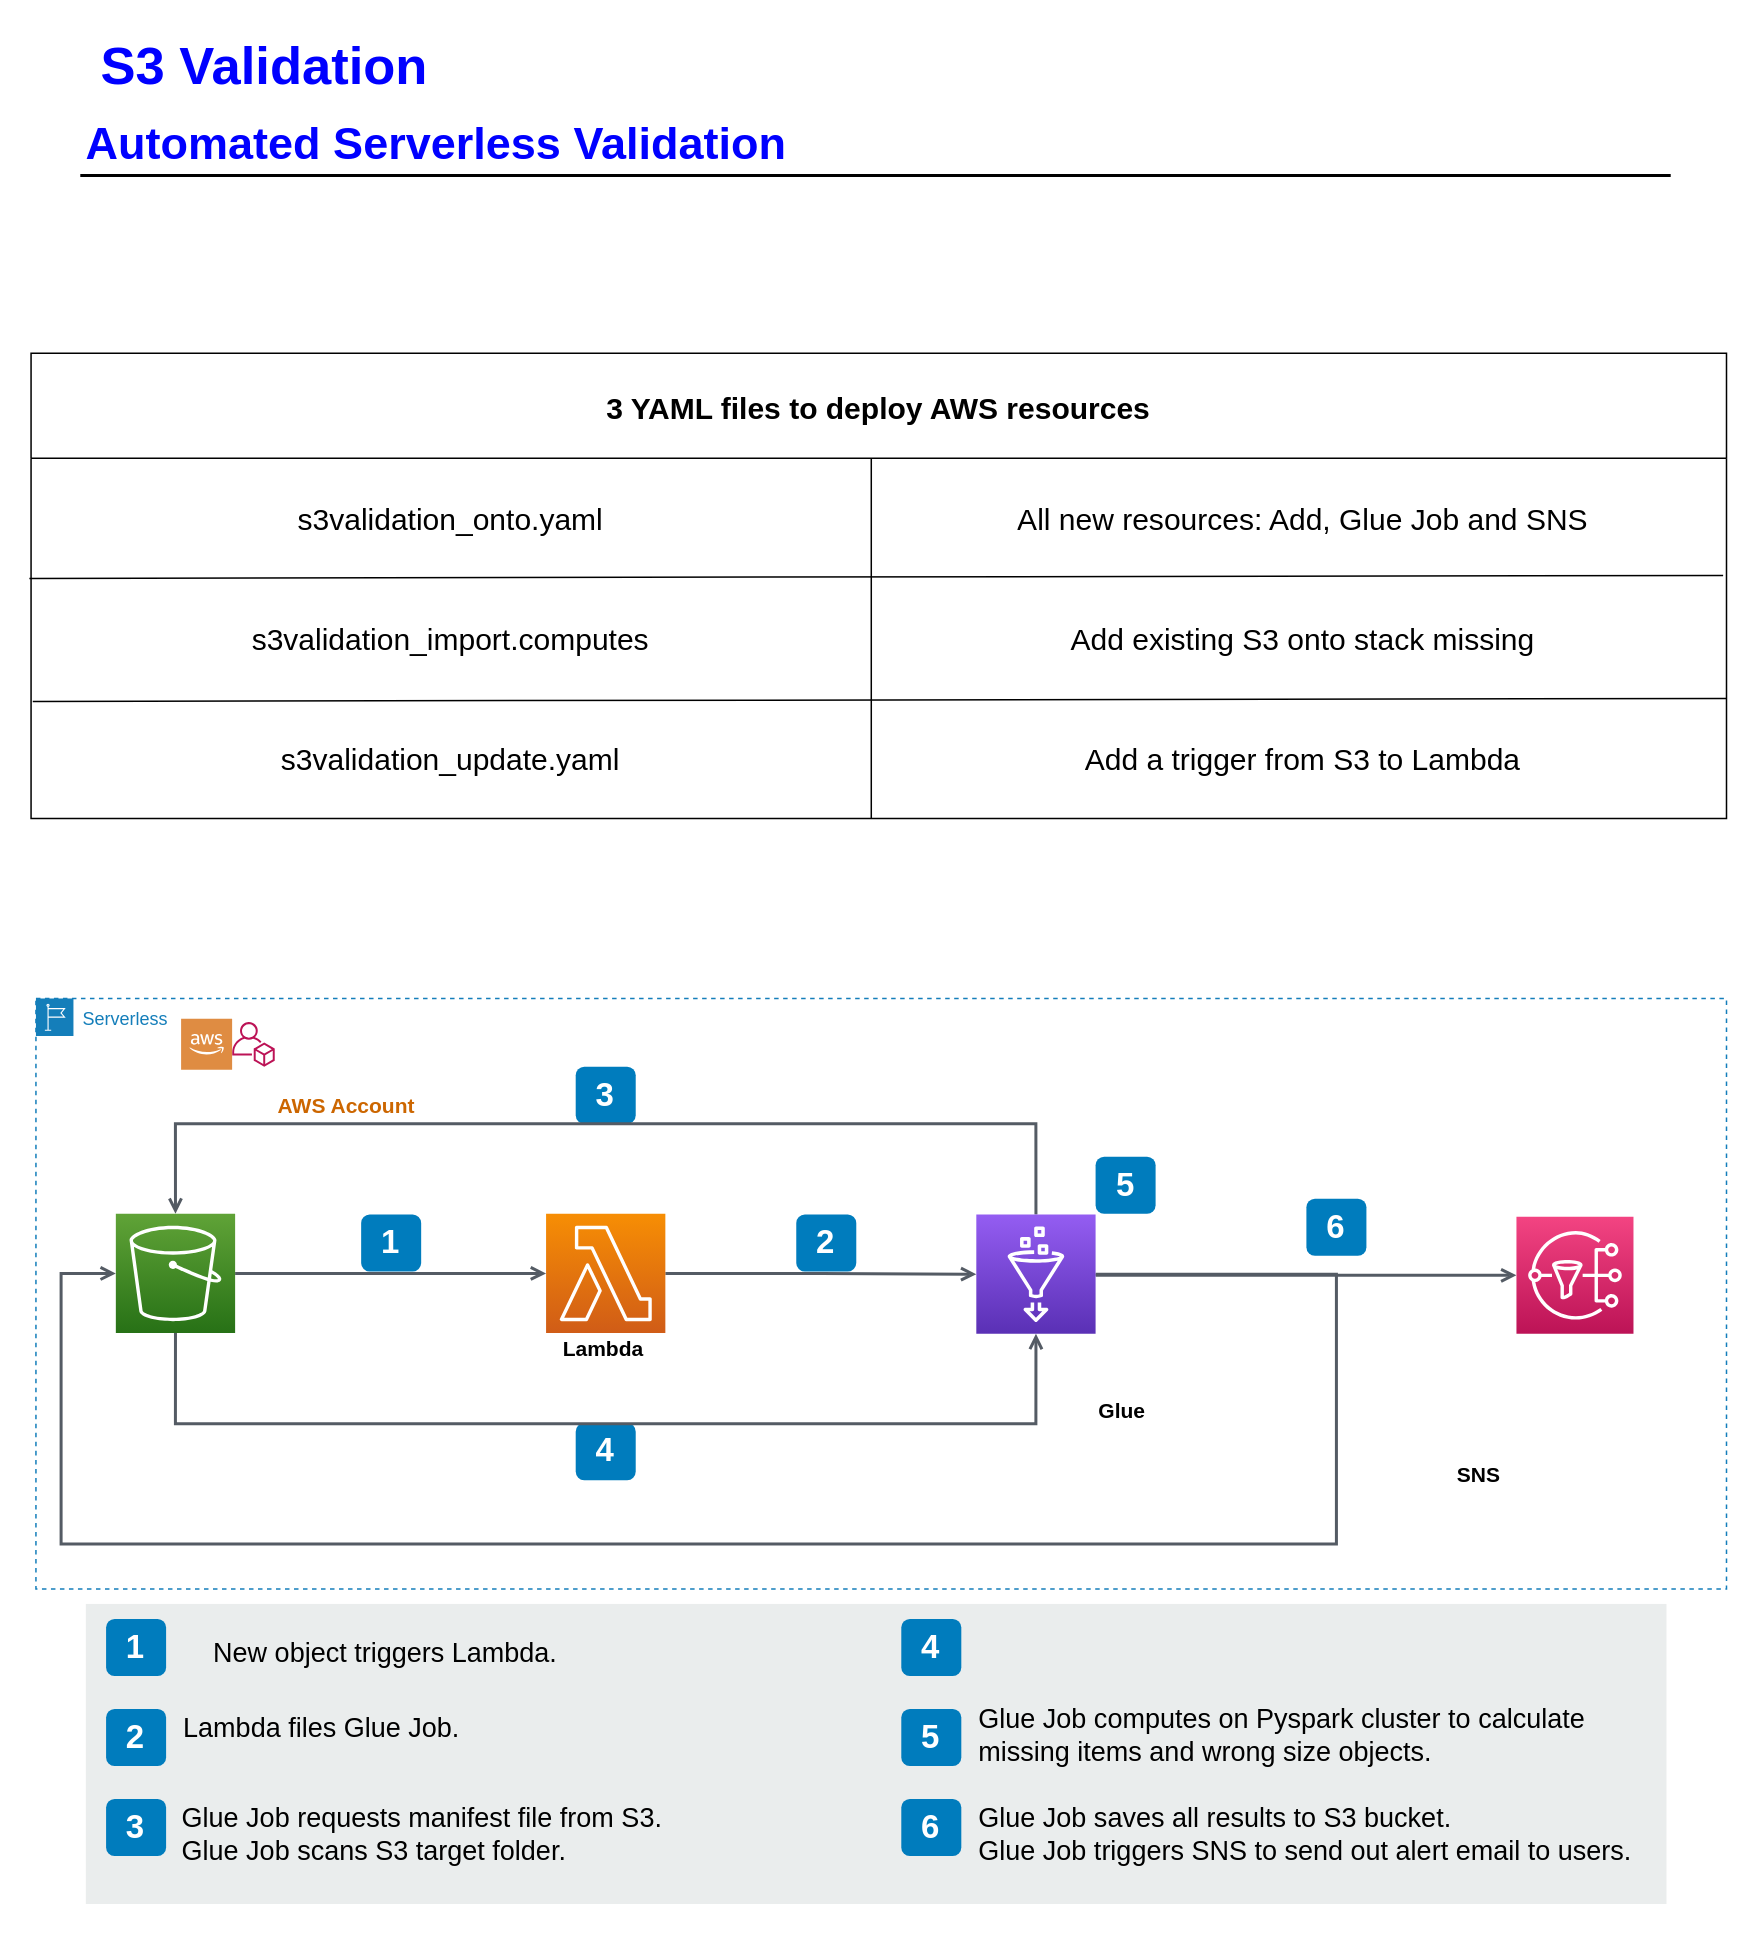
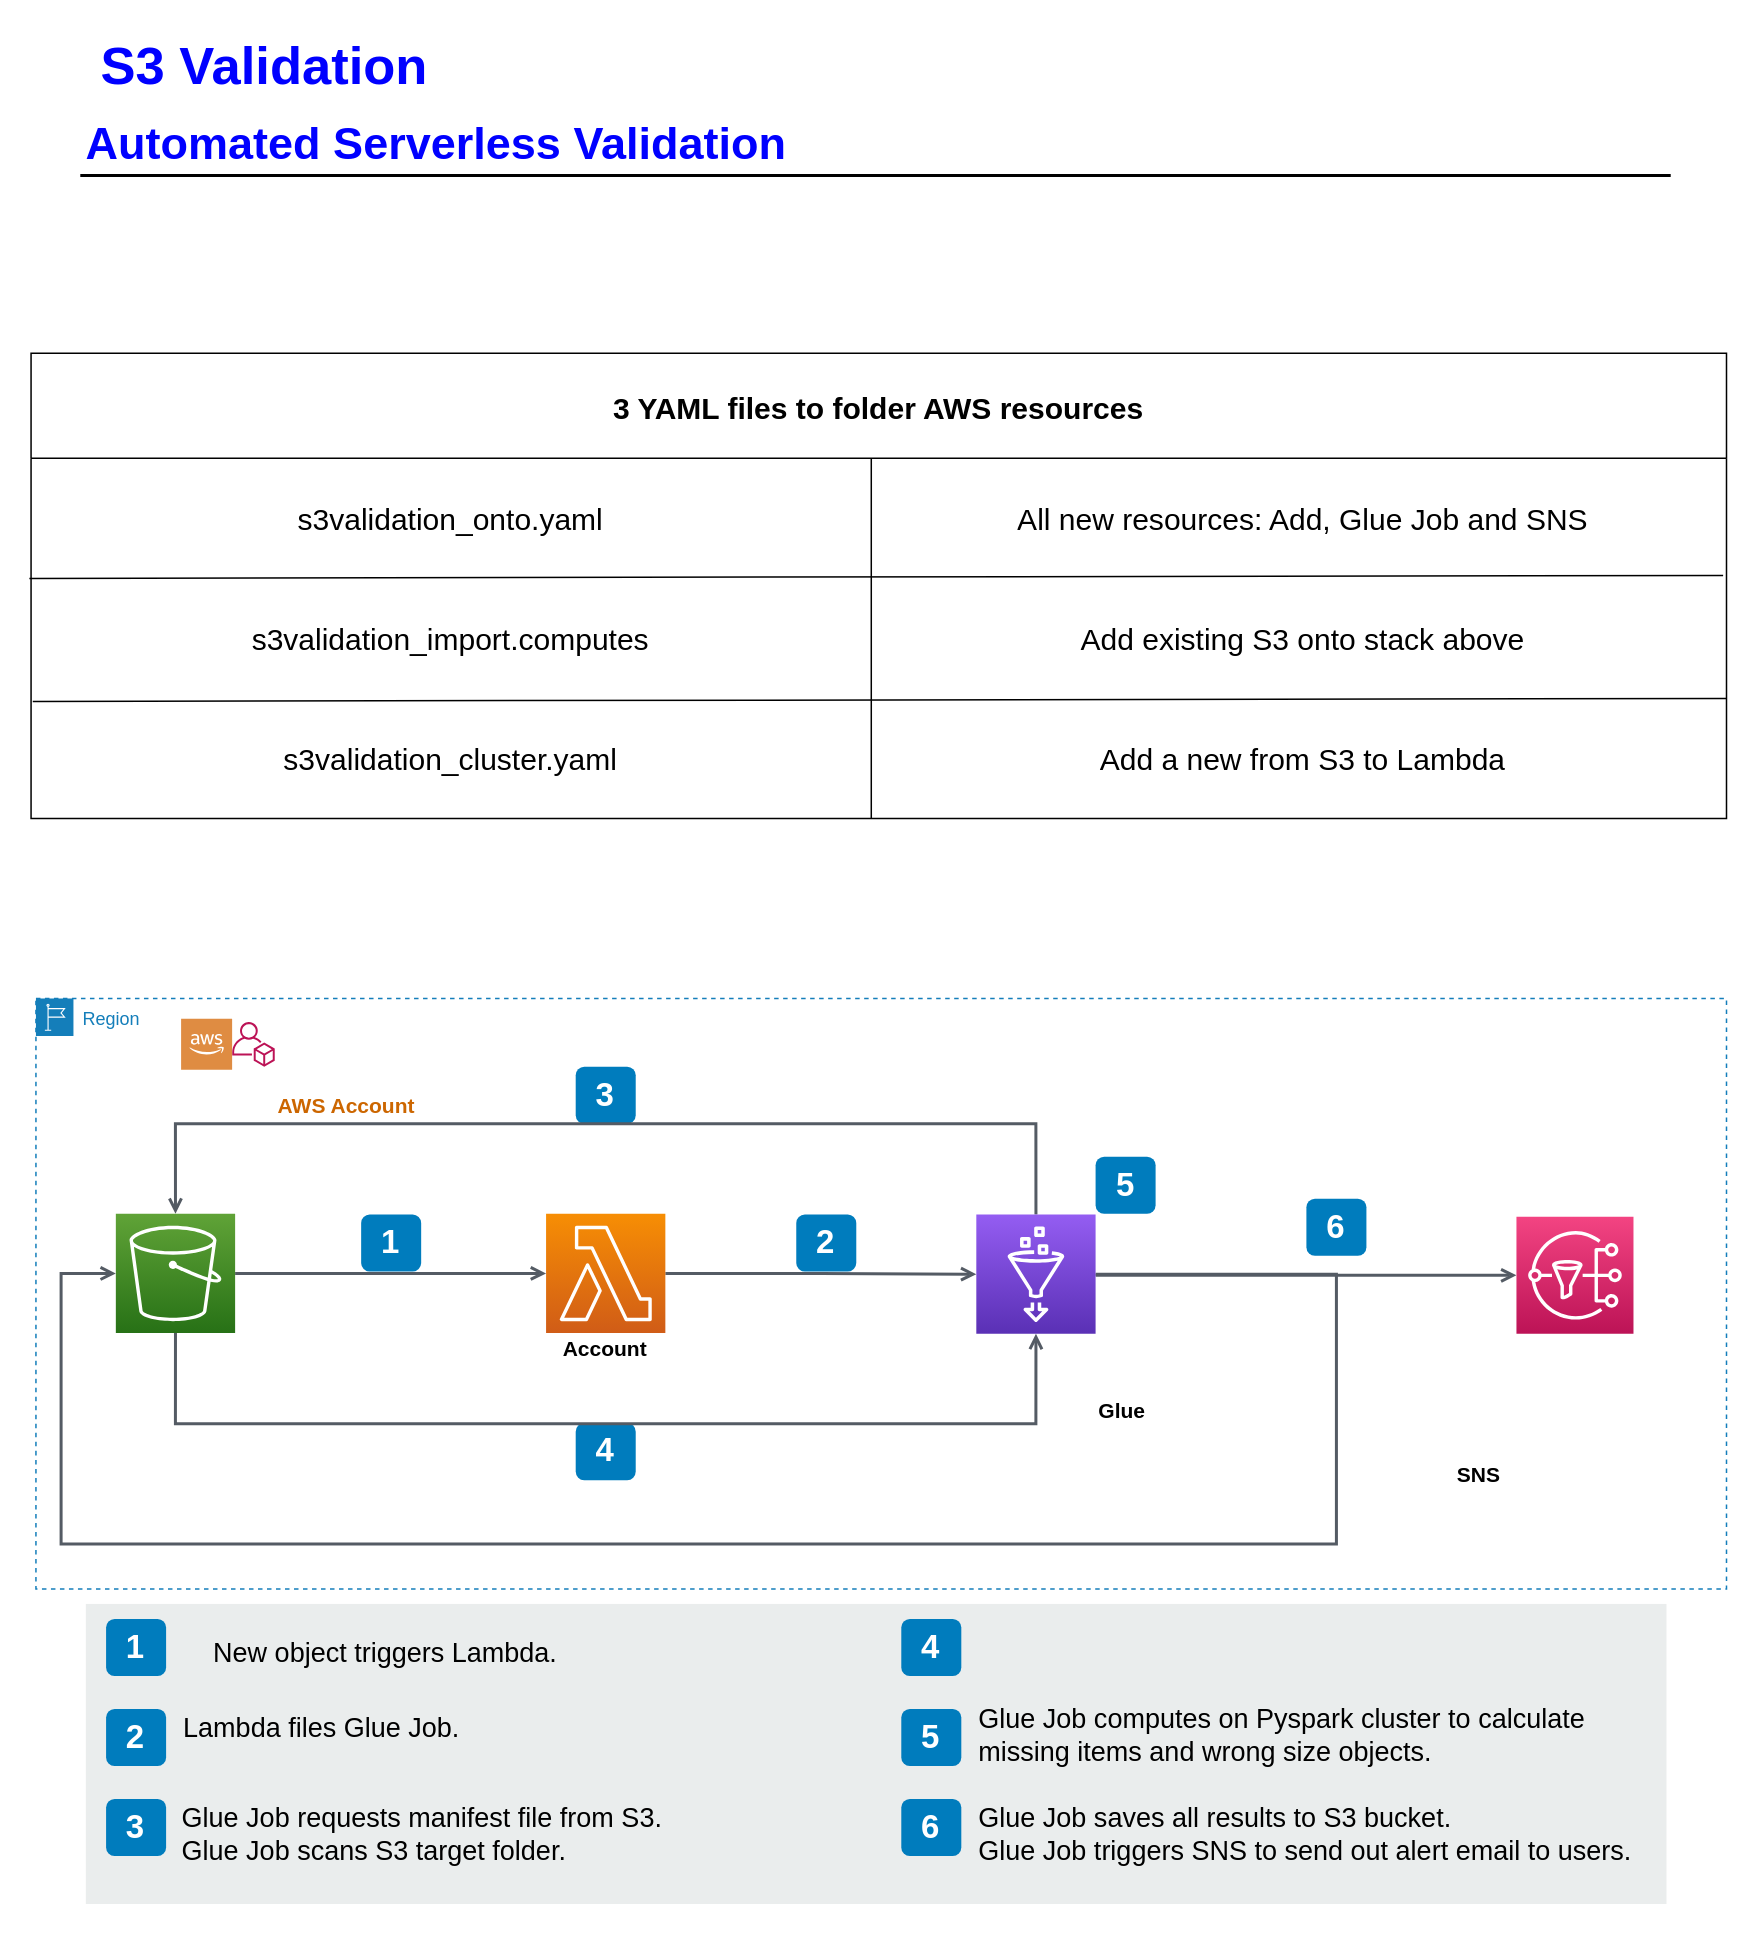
(878, 409) -> (878, 409)
(1303, 638) -> (1303, 638)
(451, 758) -> (451, 758)
(1303, 758) -> (1303, 758)
(131, 1020) -> (111, 1020)
(599, 1350) -> (604, 1350)
